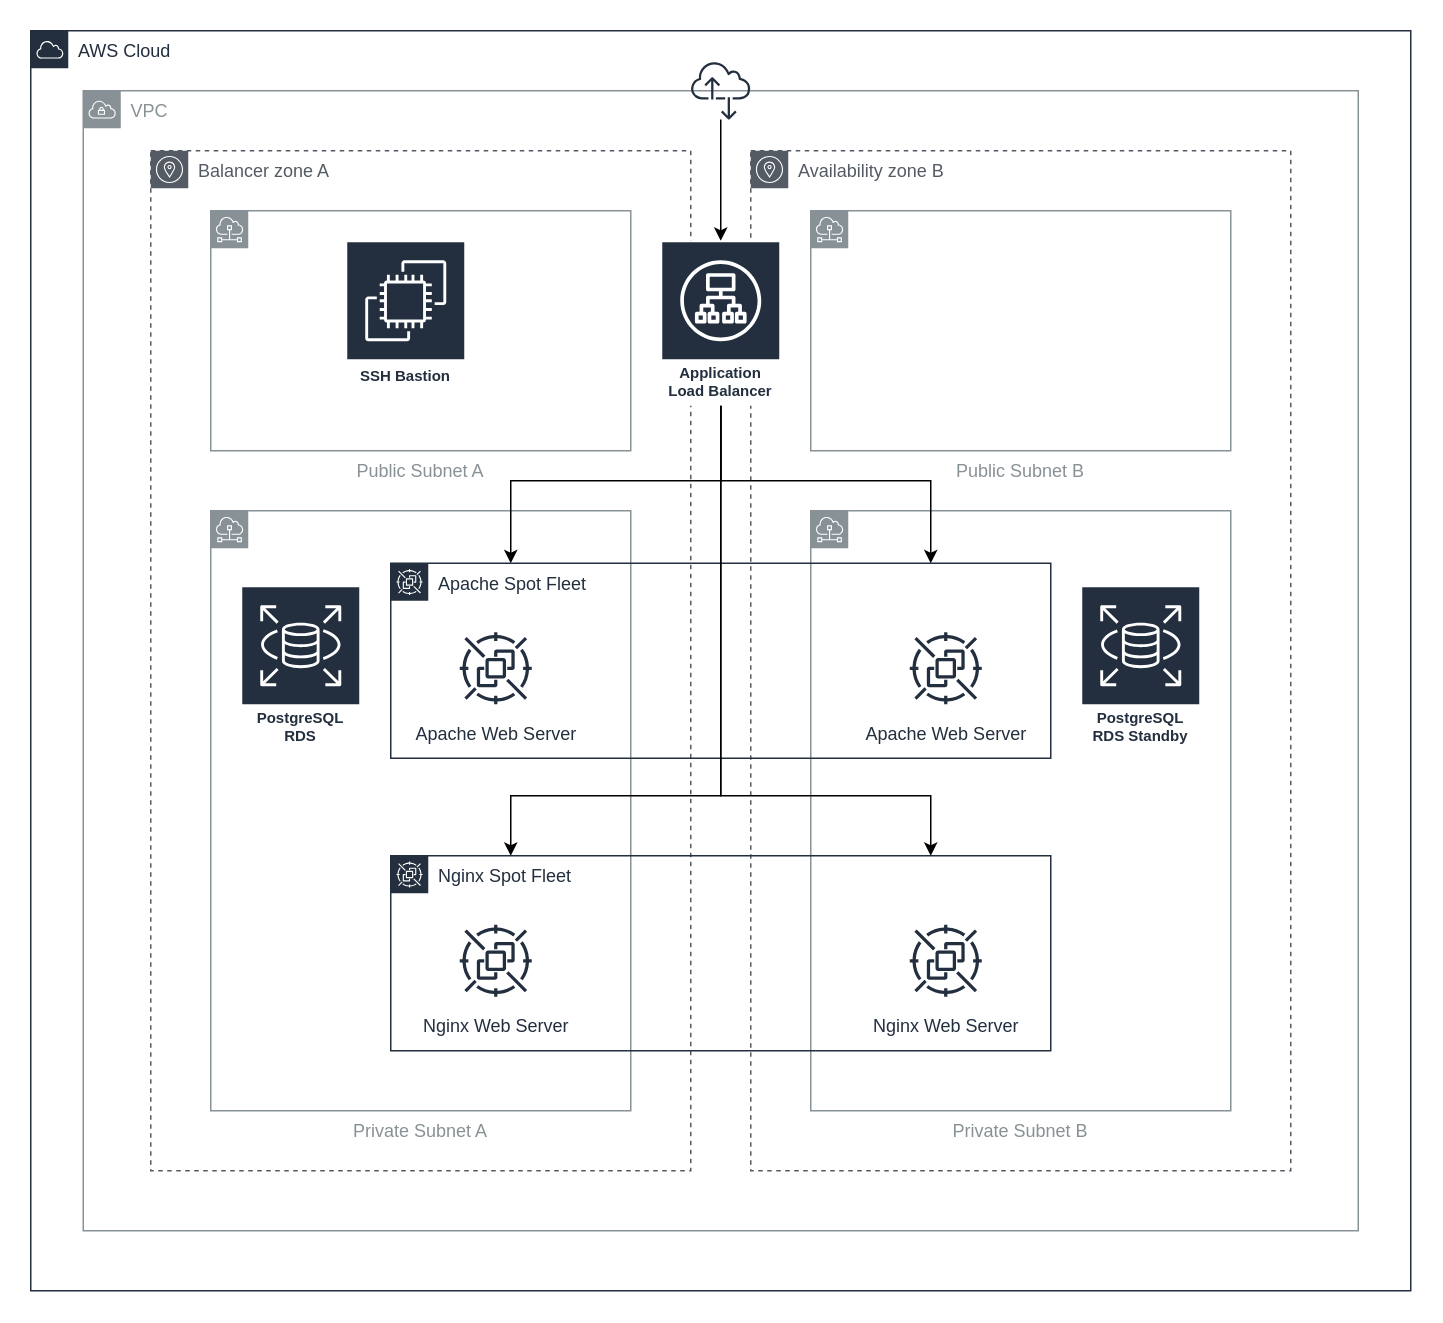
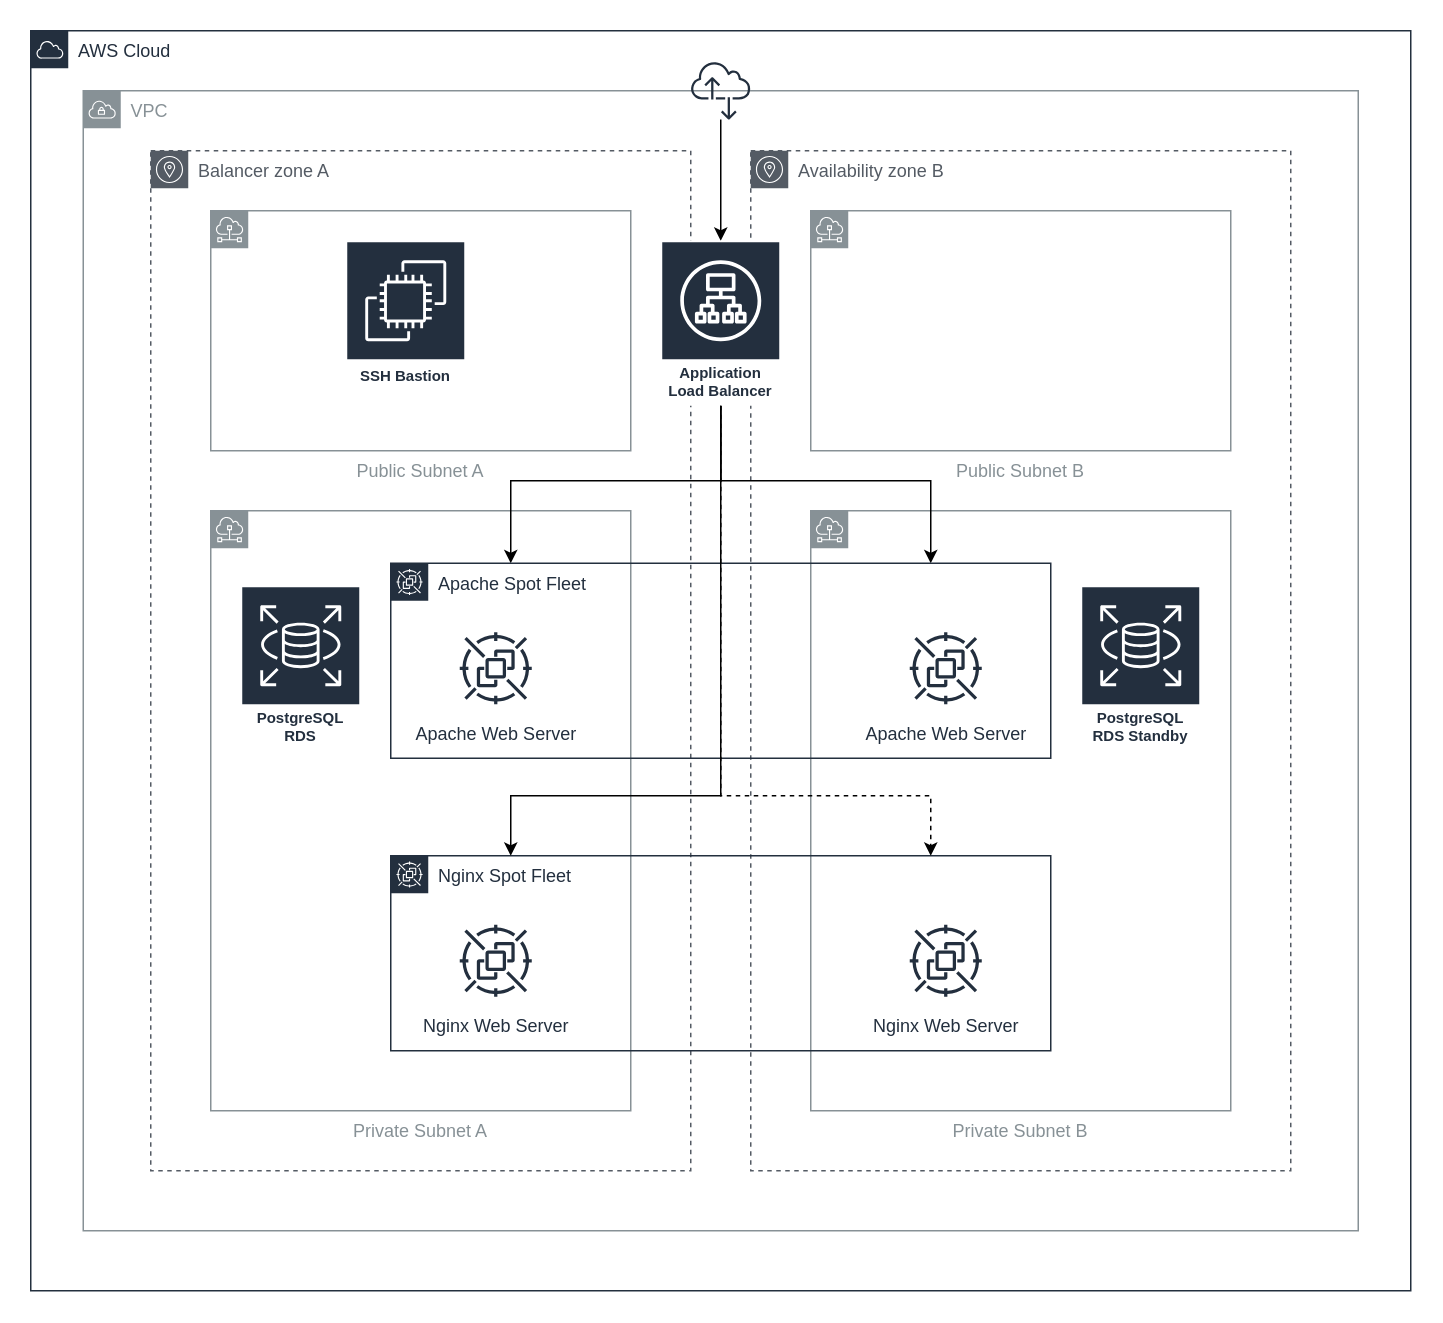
(850, 796) -> (850, 796)
